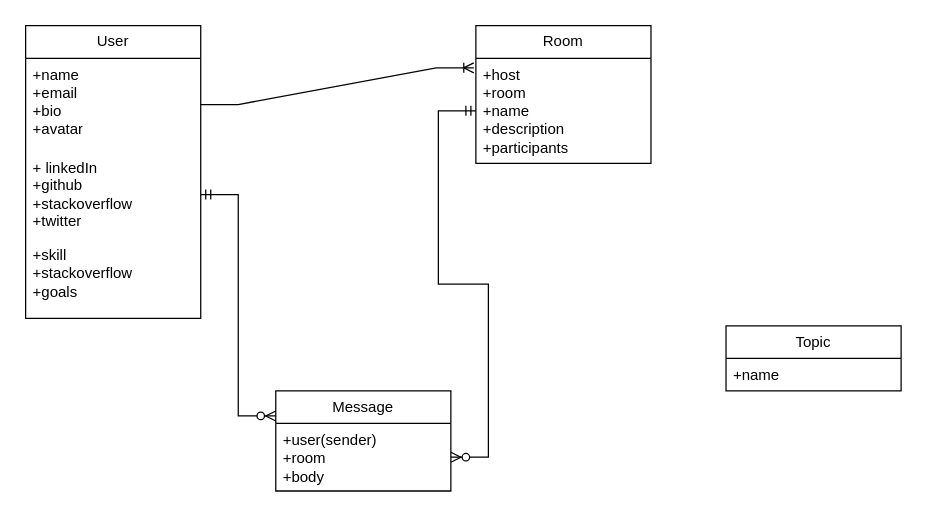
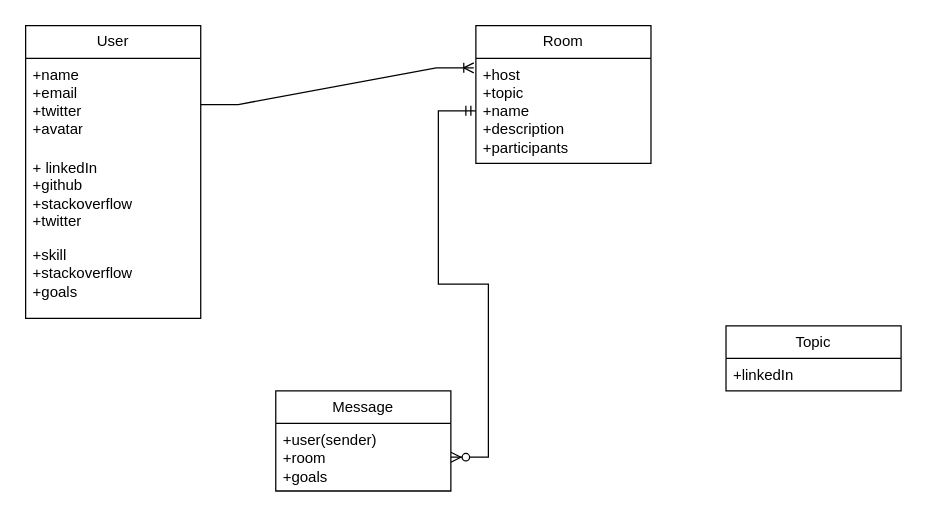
(63, 103) -> (65, 103)
(534, 112) -> (534, 112)
(238, 305) -> none
(754, 376) -> (767, 376)
(338, 459) -> (338, 459)
